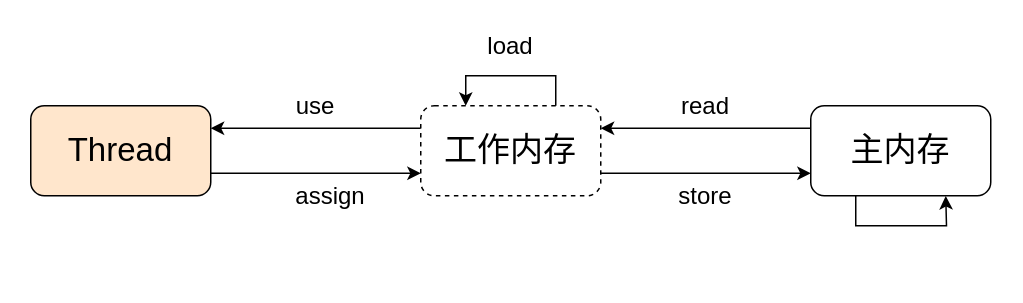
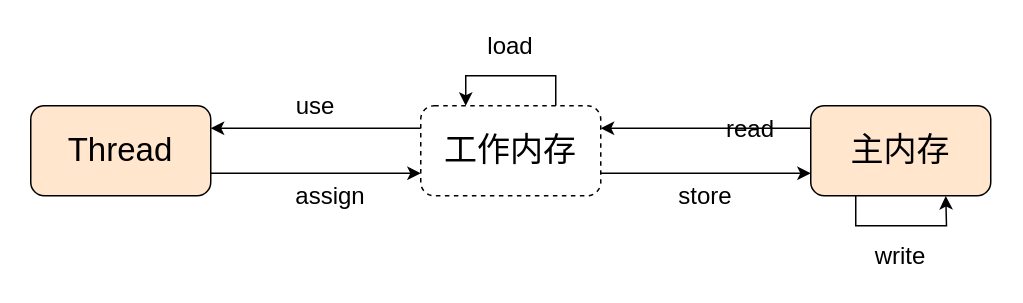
(706, 106) -> (751, 128)
(901, 151) -> (901, 151)
none -> (901, 256)
